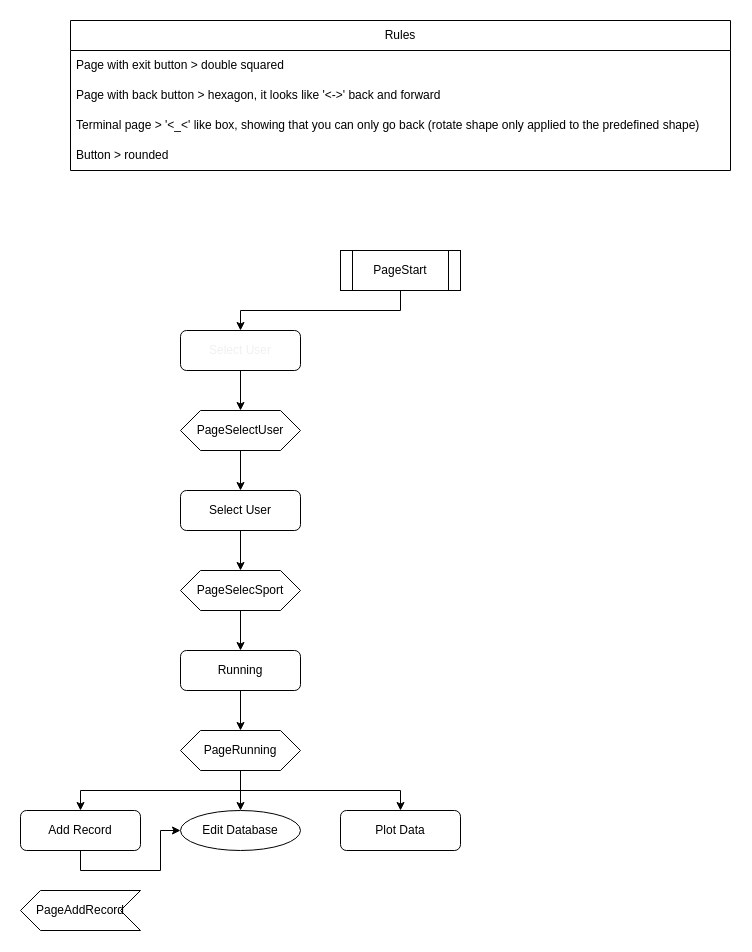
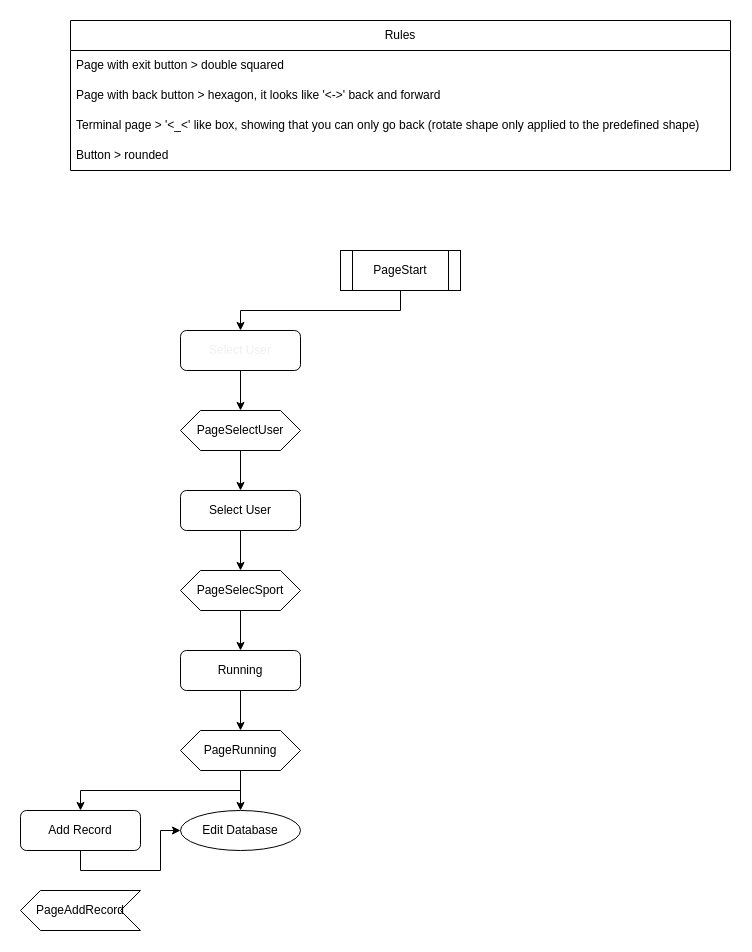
(328, 791) -> none
(401, 831) -> none
